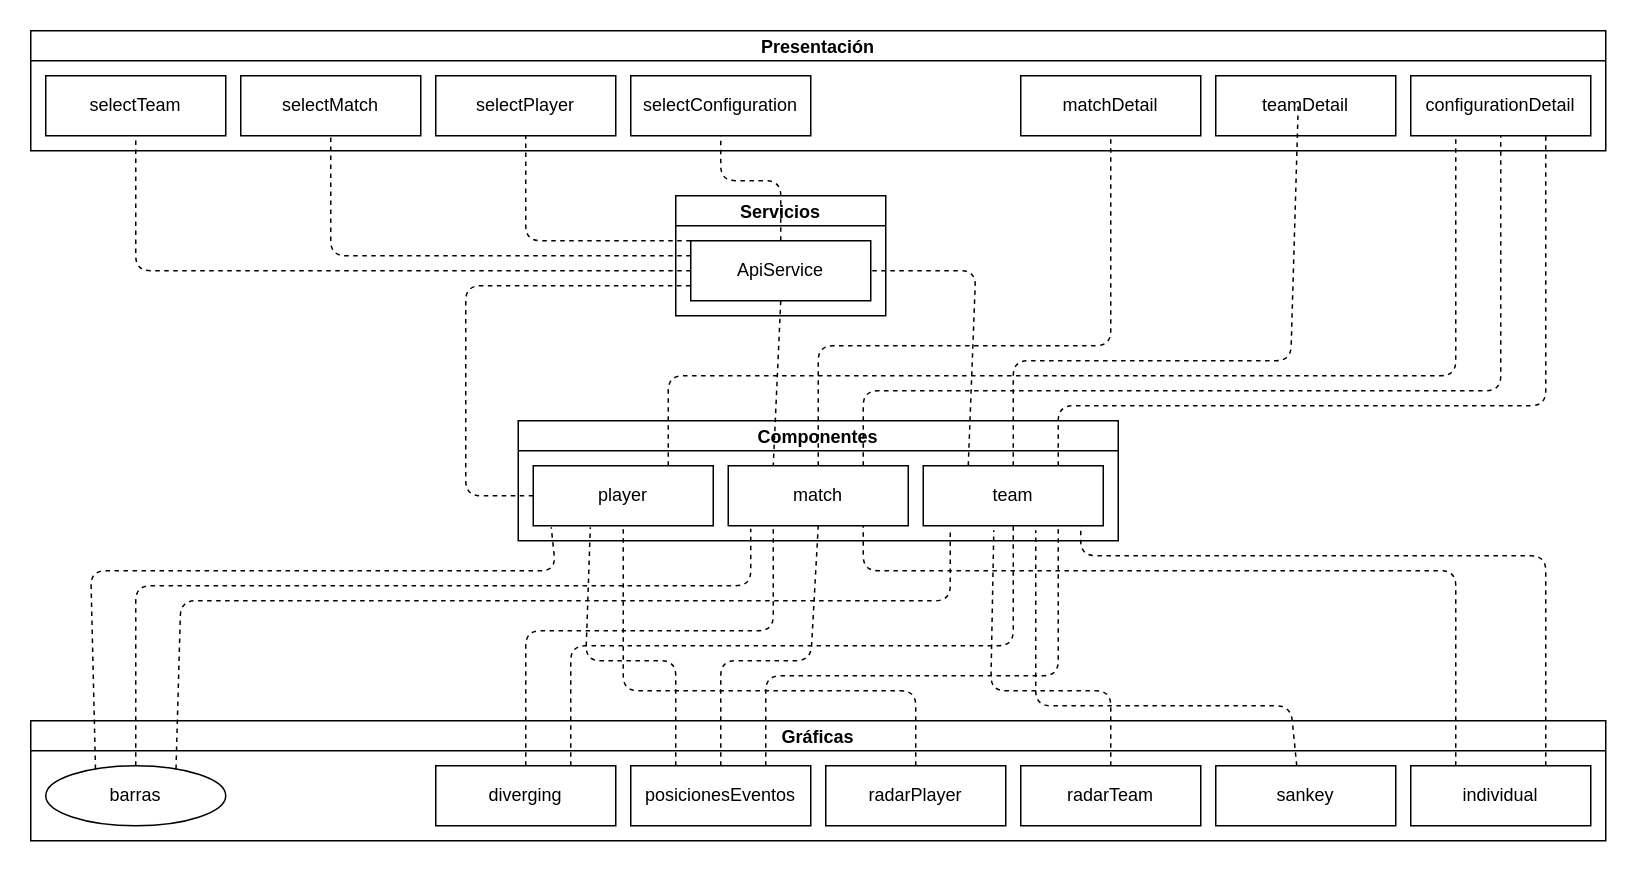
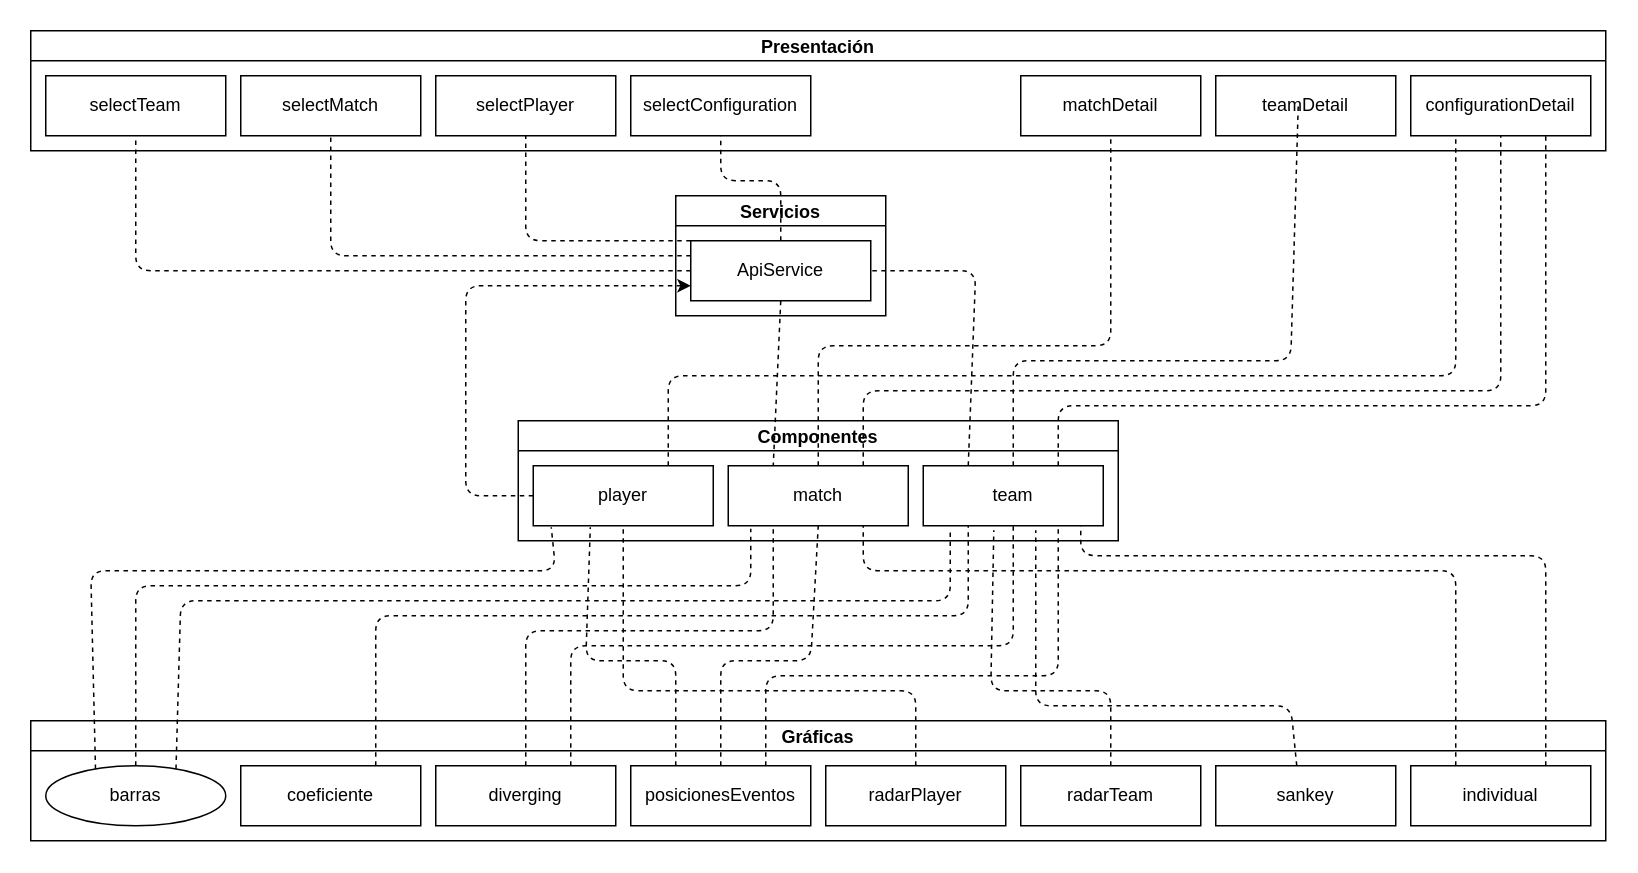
(683, 286) -> (679, 286)
none -> (642, 616)
none -> (331, 796)
